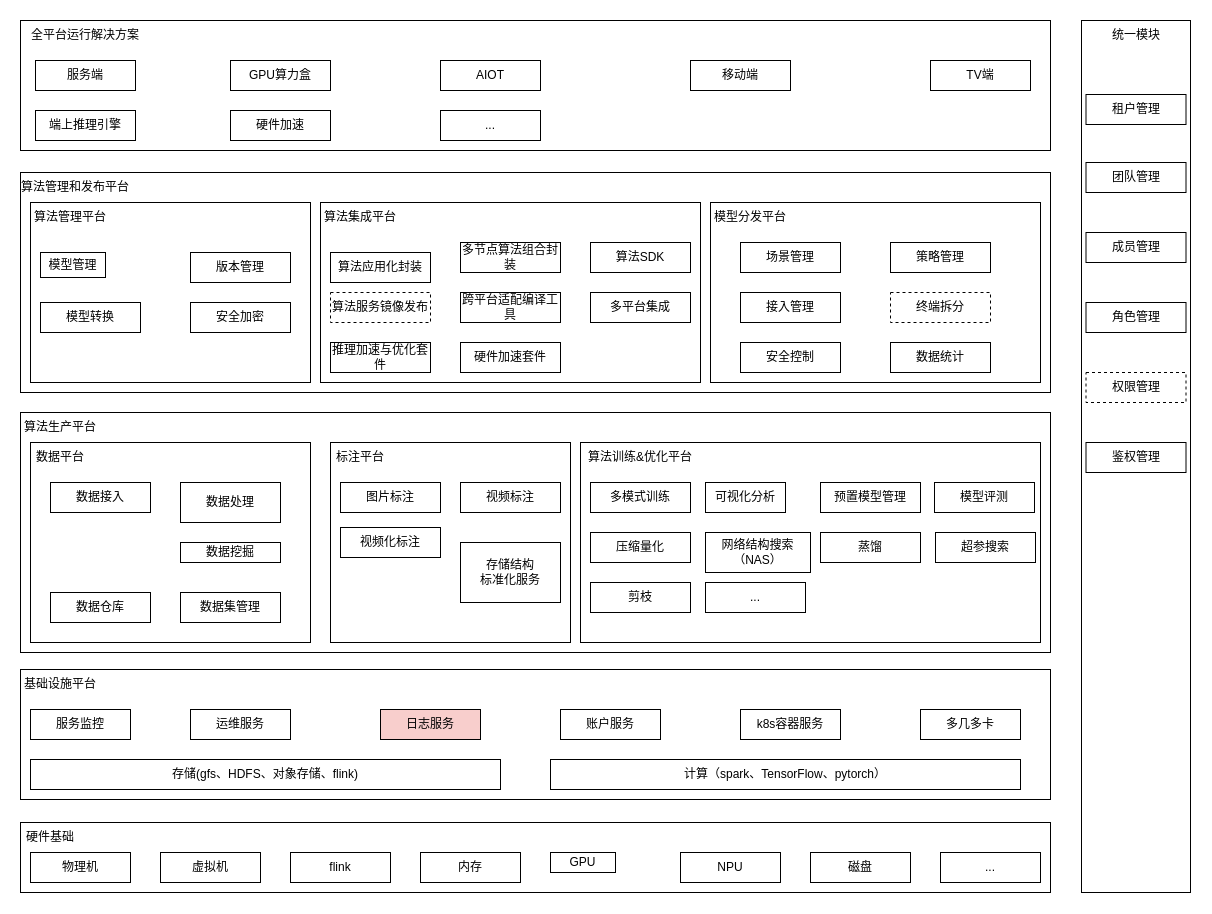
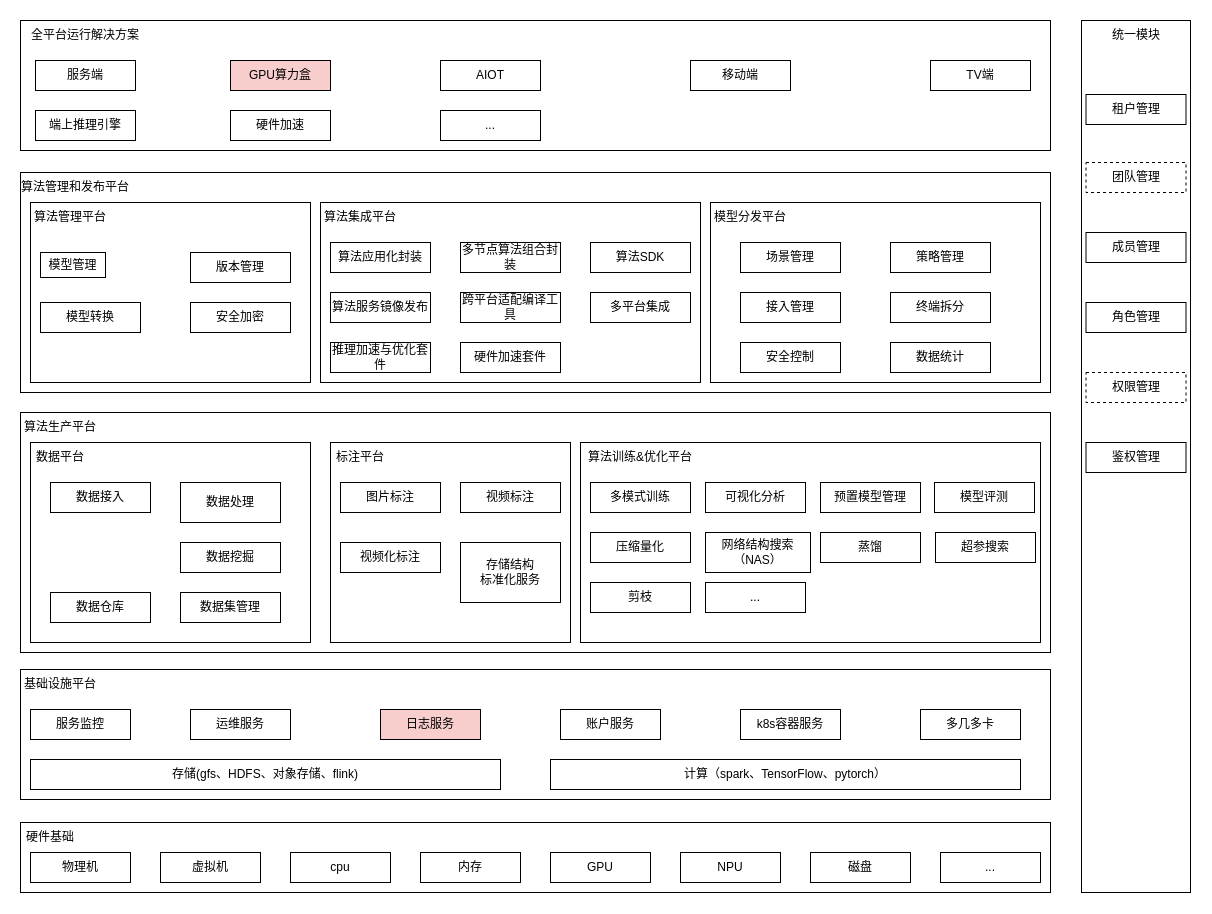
(281, 76) -> (281, 76)
(1136, 178) -> (1136, 178)
(381, 268) -> (381, 258)
(381, 308) -> (381, 308)
(941, 308) -> (941, 308)
(746, 498) -> (756, 498)
(391, 543) -> (391, 558)
(231, 553) -> (231, 558)
(583, 863) -> (601, 868)
(341, 868) -> (341, 868)
